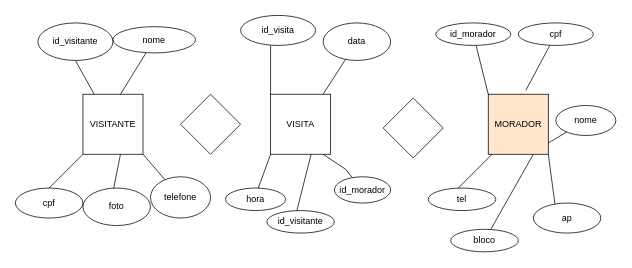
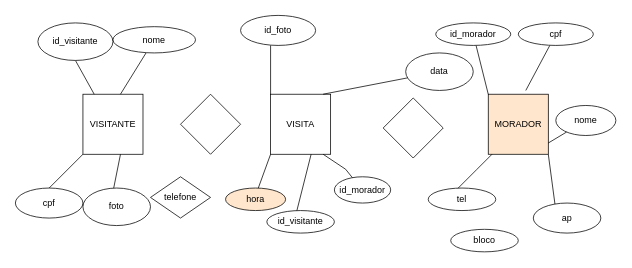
(278, 30) -> (278, 30)
(357, 42) -> (439, 72)
(154, 166) -> none
(512, 192) -> none
(180, 197) -> (180, 197)
(255, 199) -> (255, 199)
